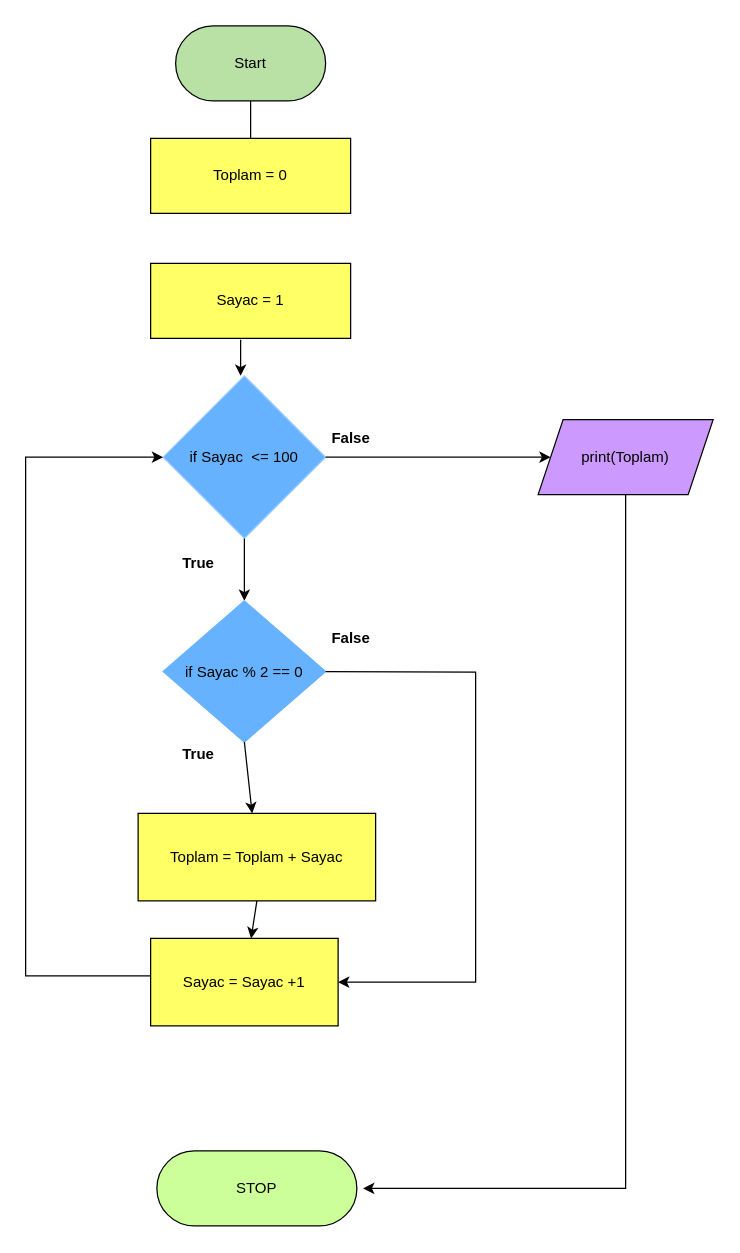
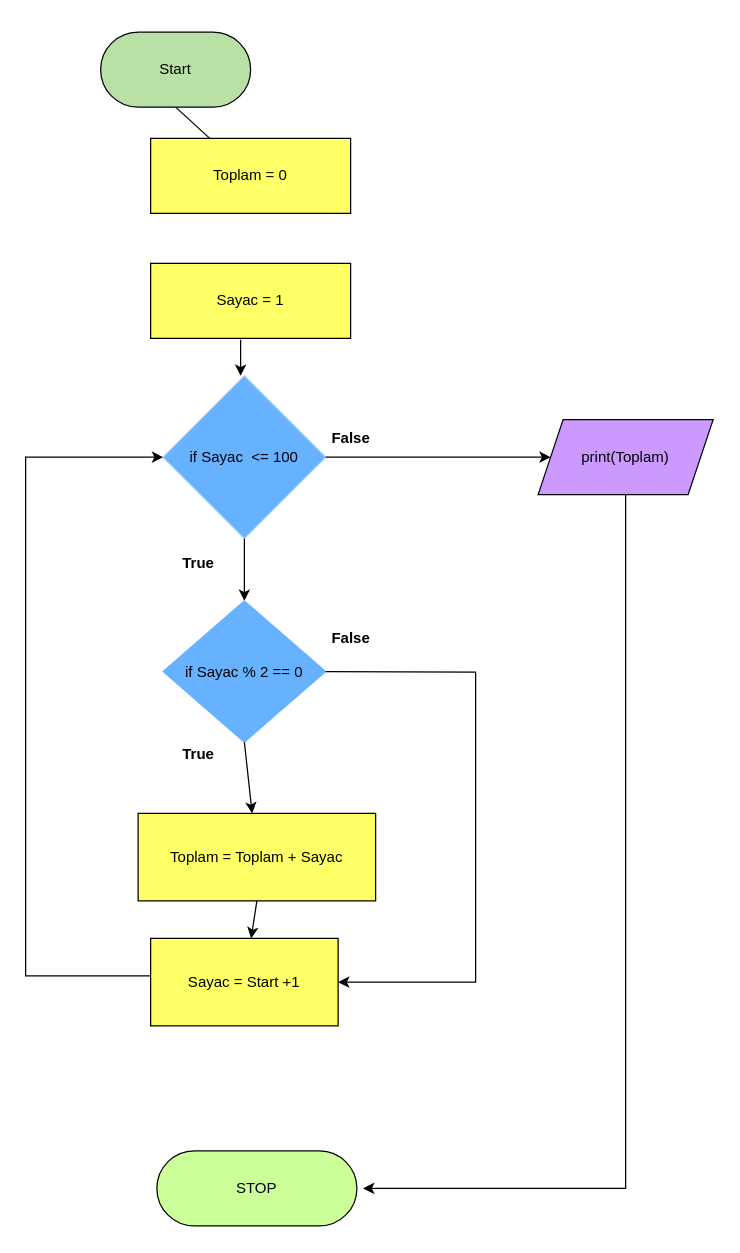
(251, 63) -> (176, 69)
(244, 982) -> (244, 982)
